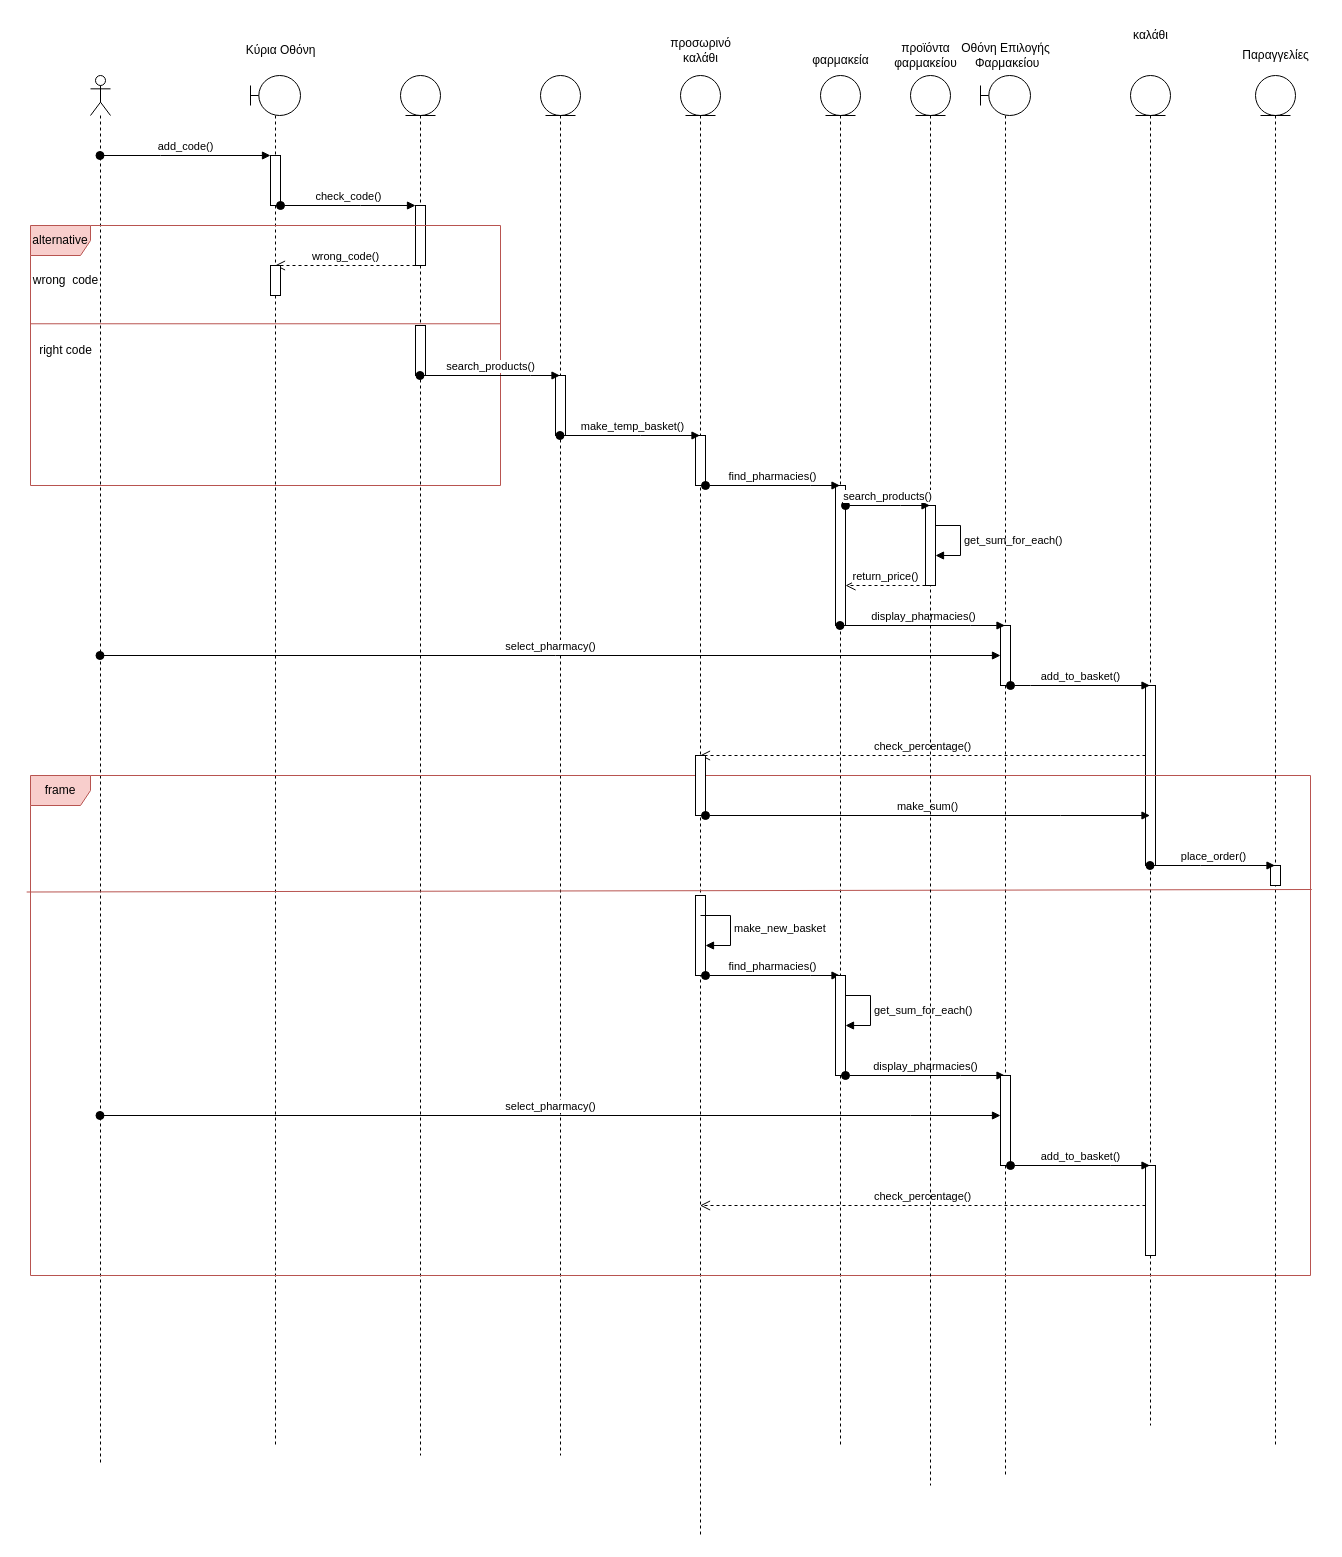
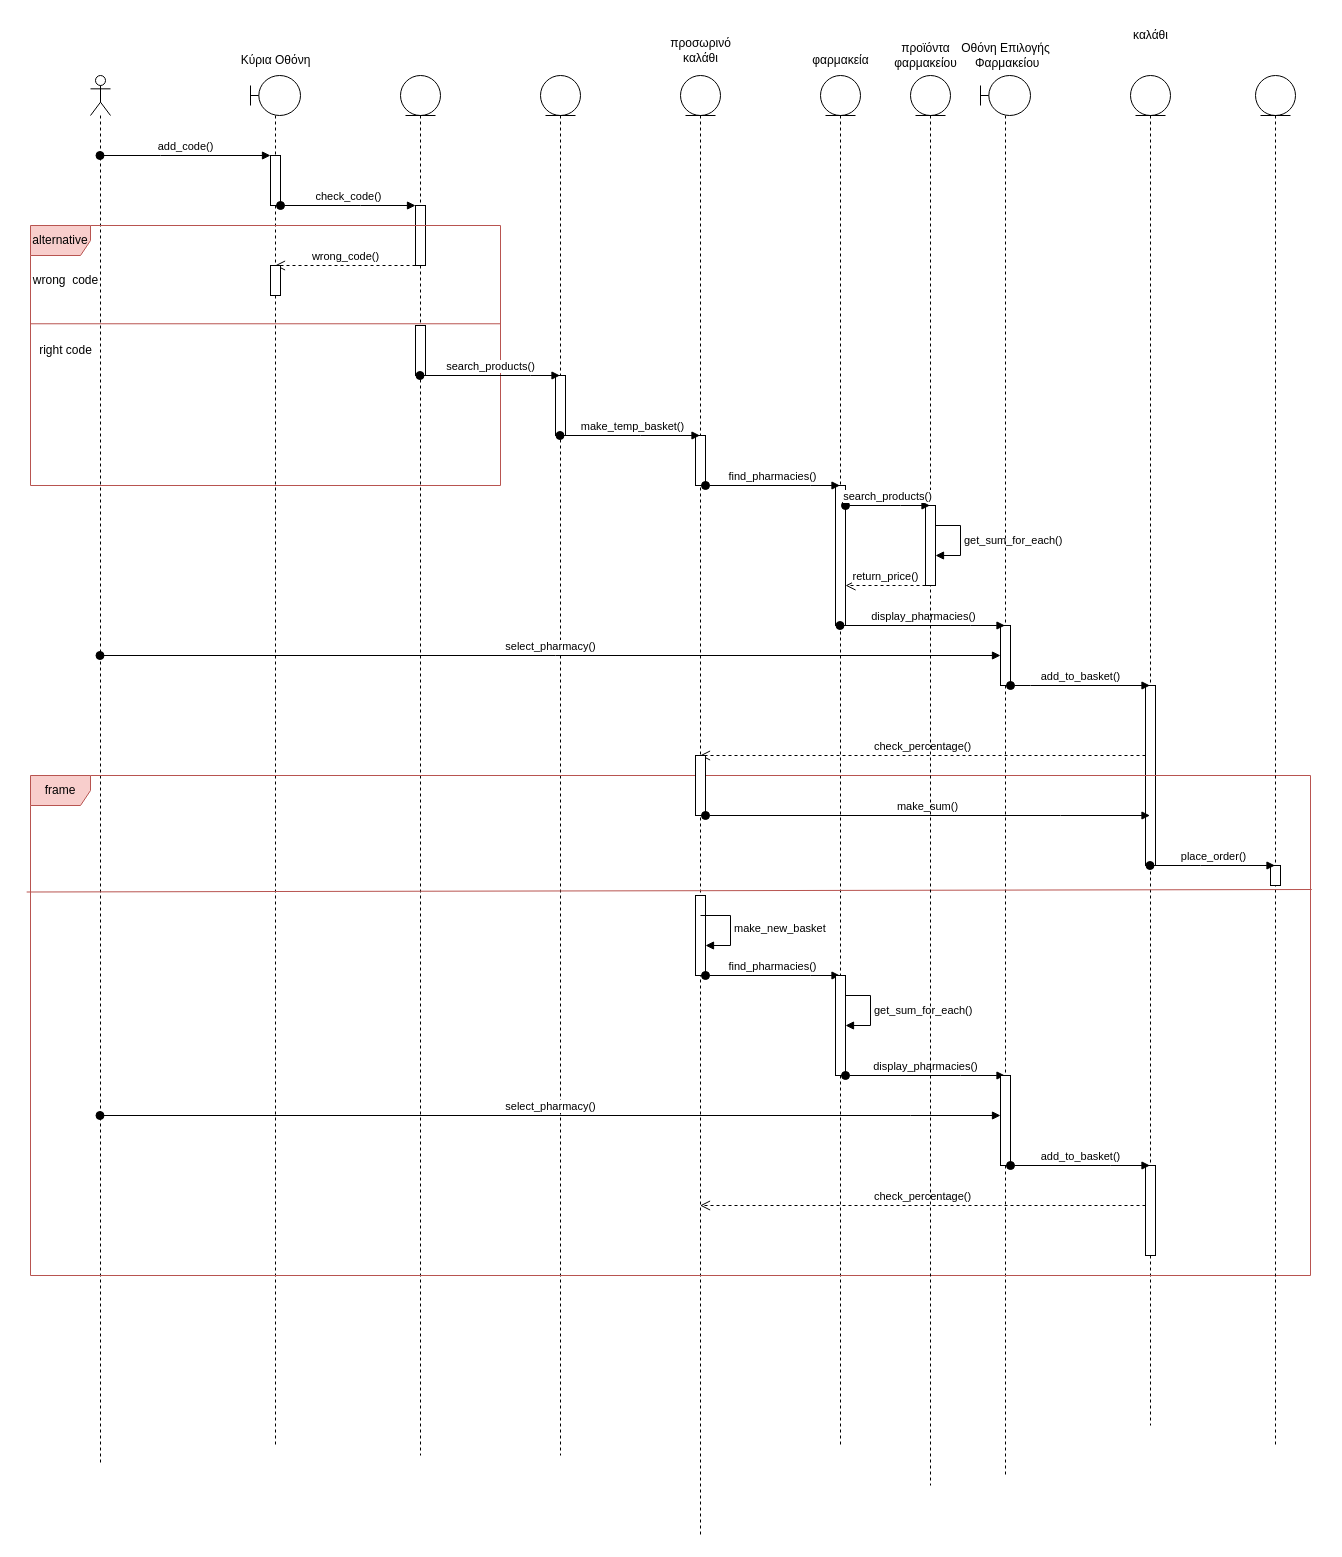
(281, 51) -> (276, 61)
(1276, 56) -> none
